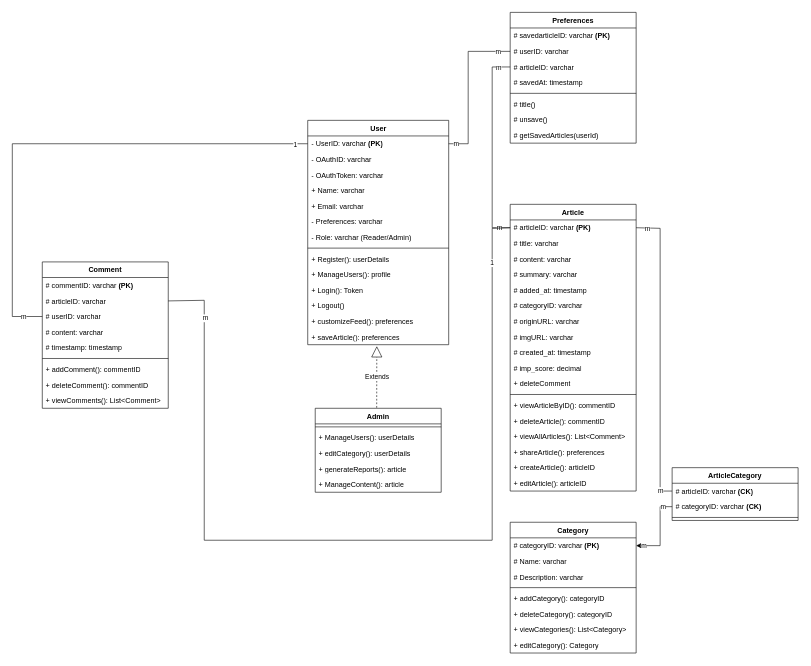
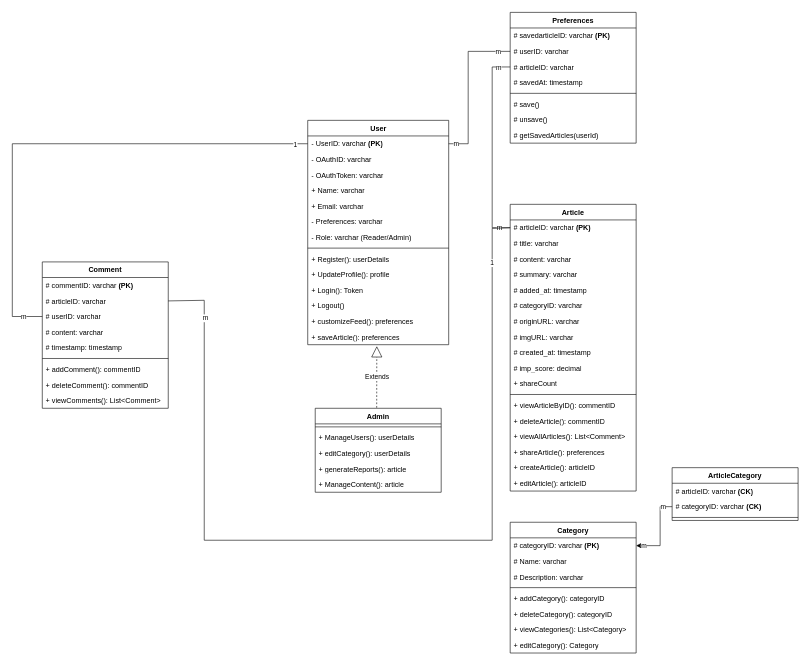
(529, 105) -> (529, 105)
(355, 275) -> (358, 275)
(660, 351) -> none
(542, 384) -> (537, 384)
